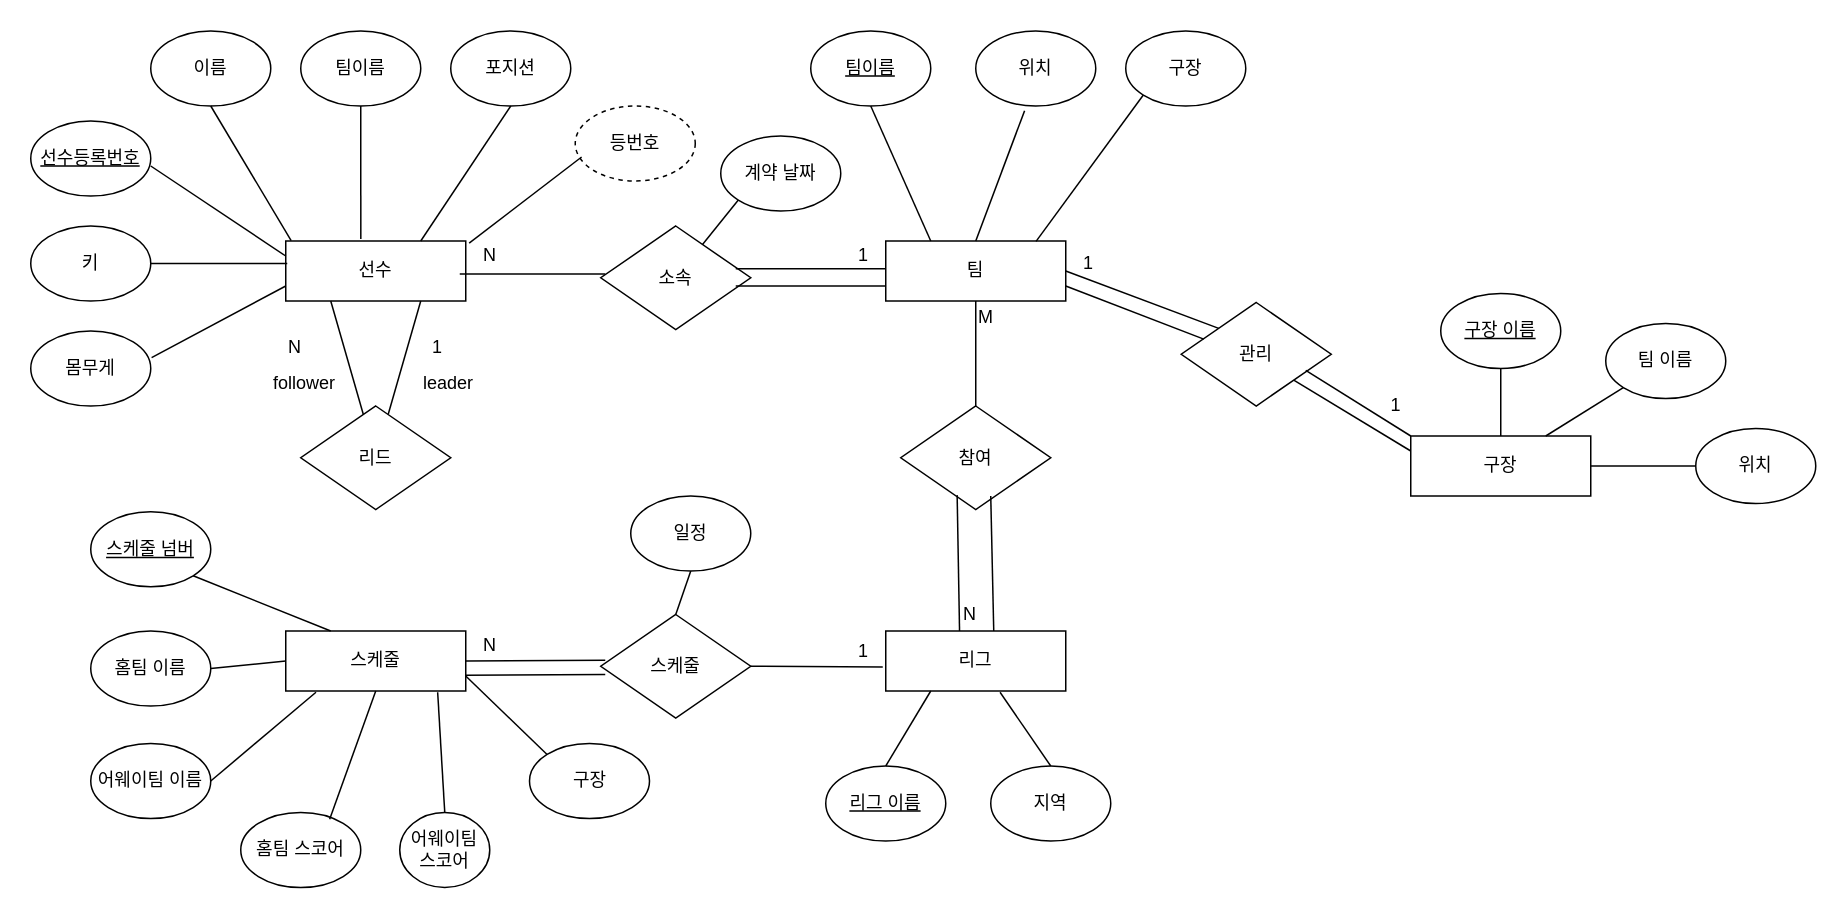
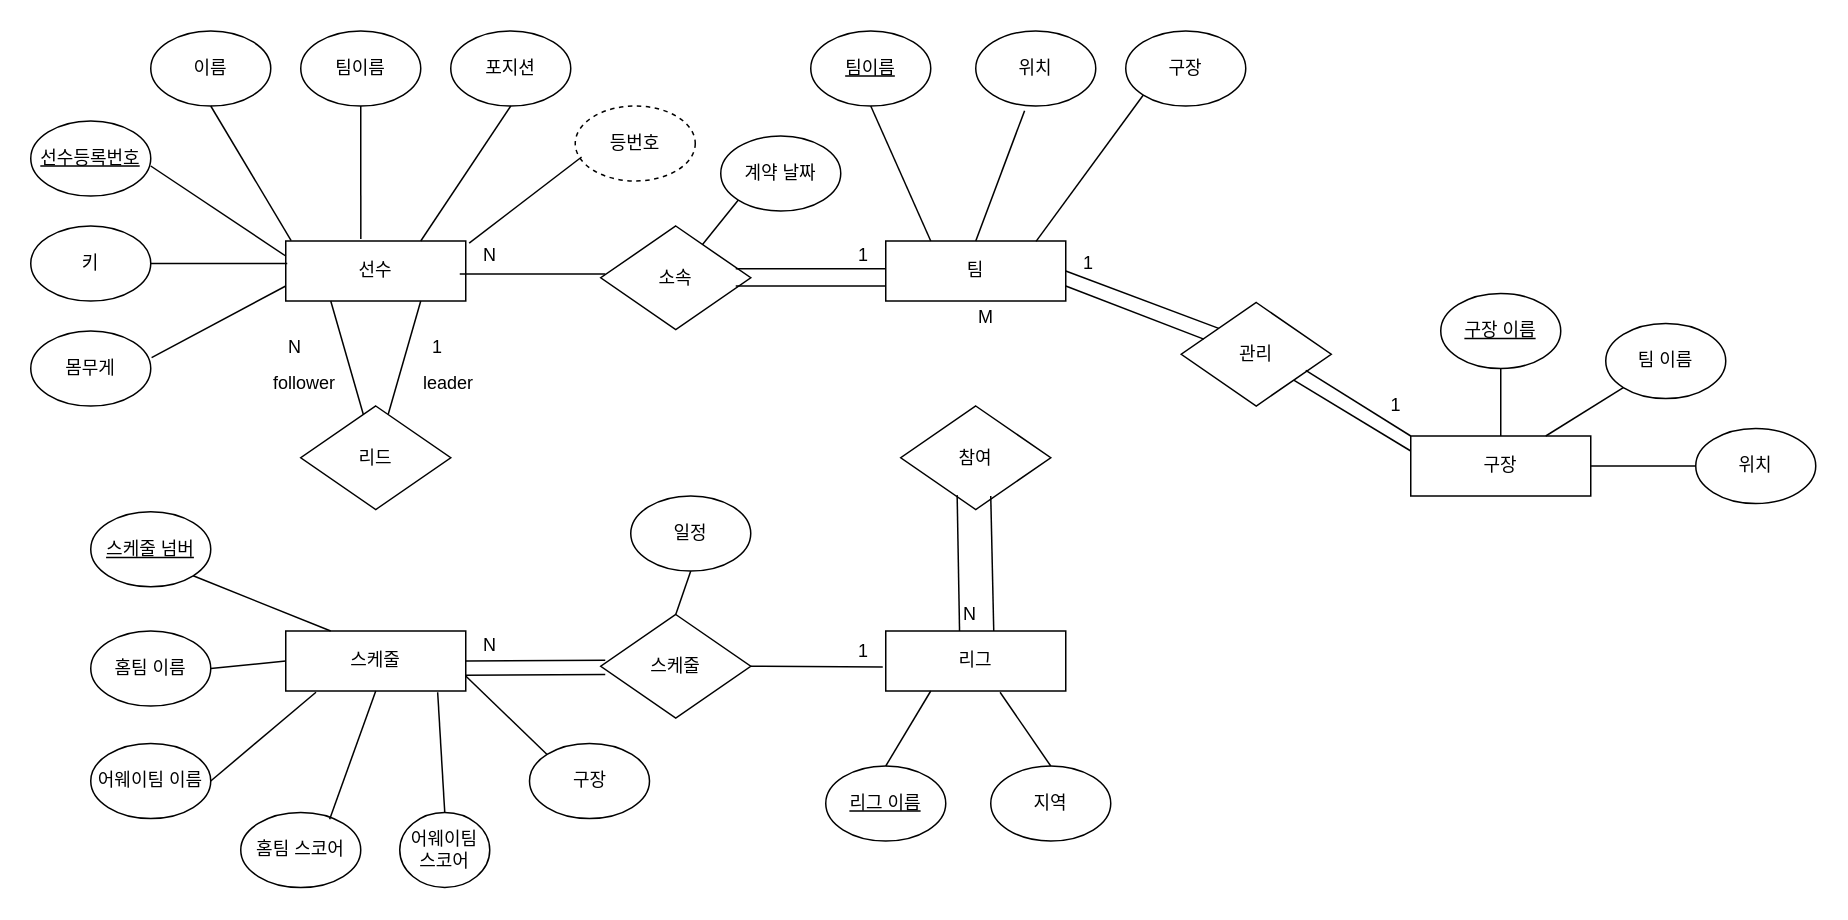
(976, 354) -> none
